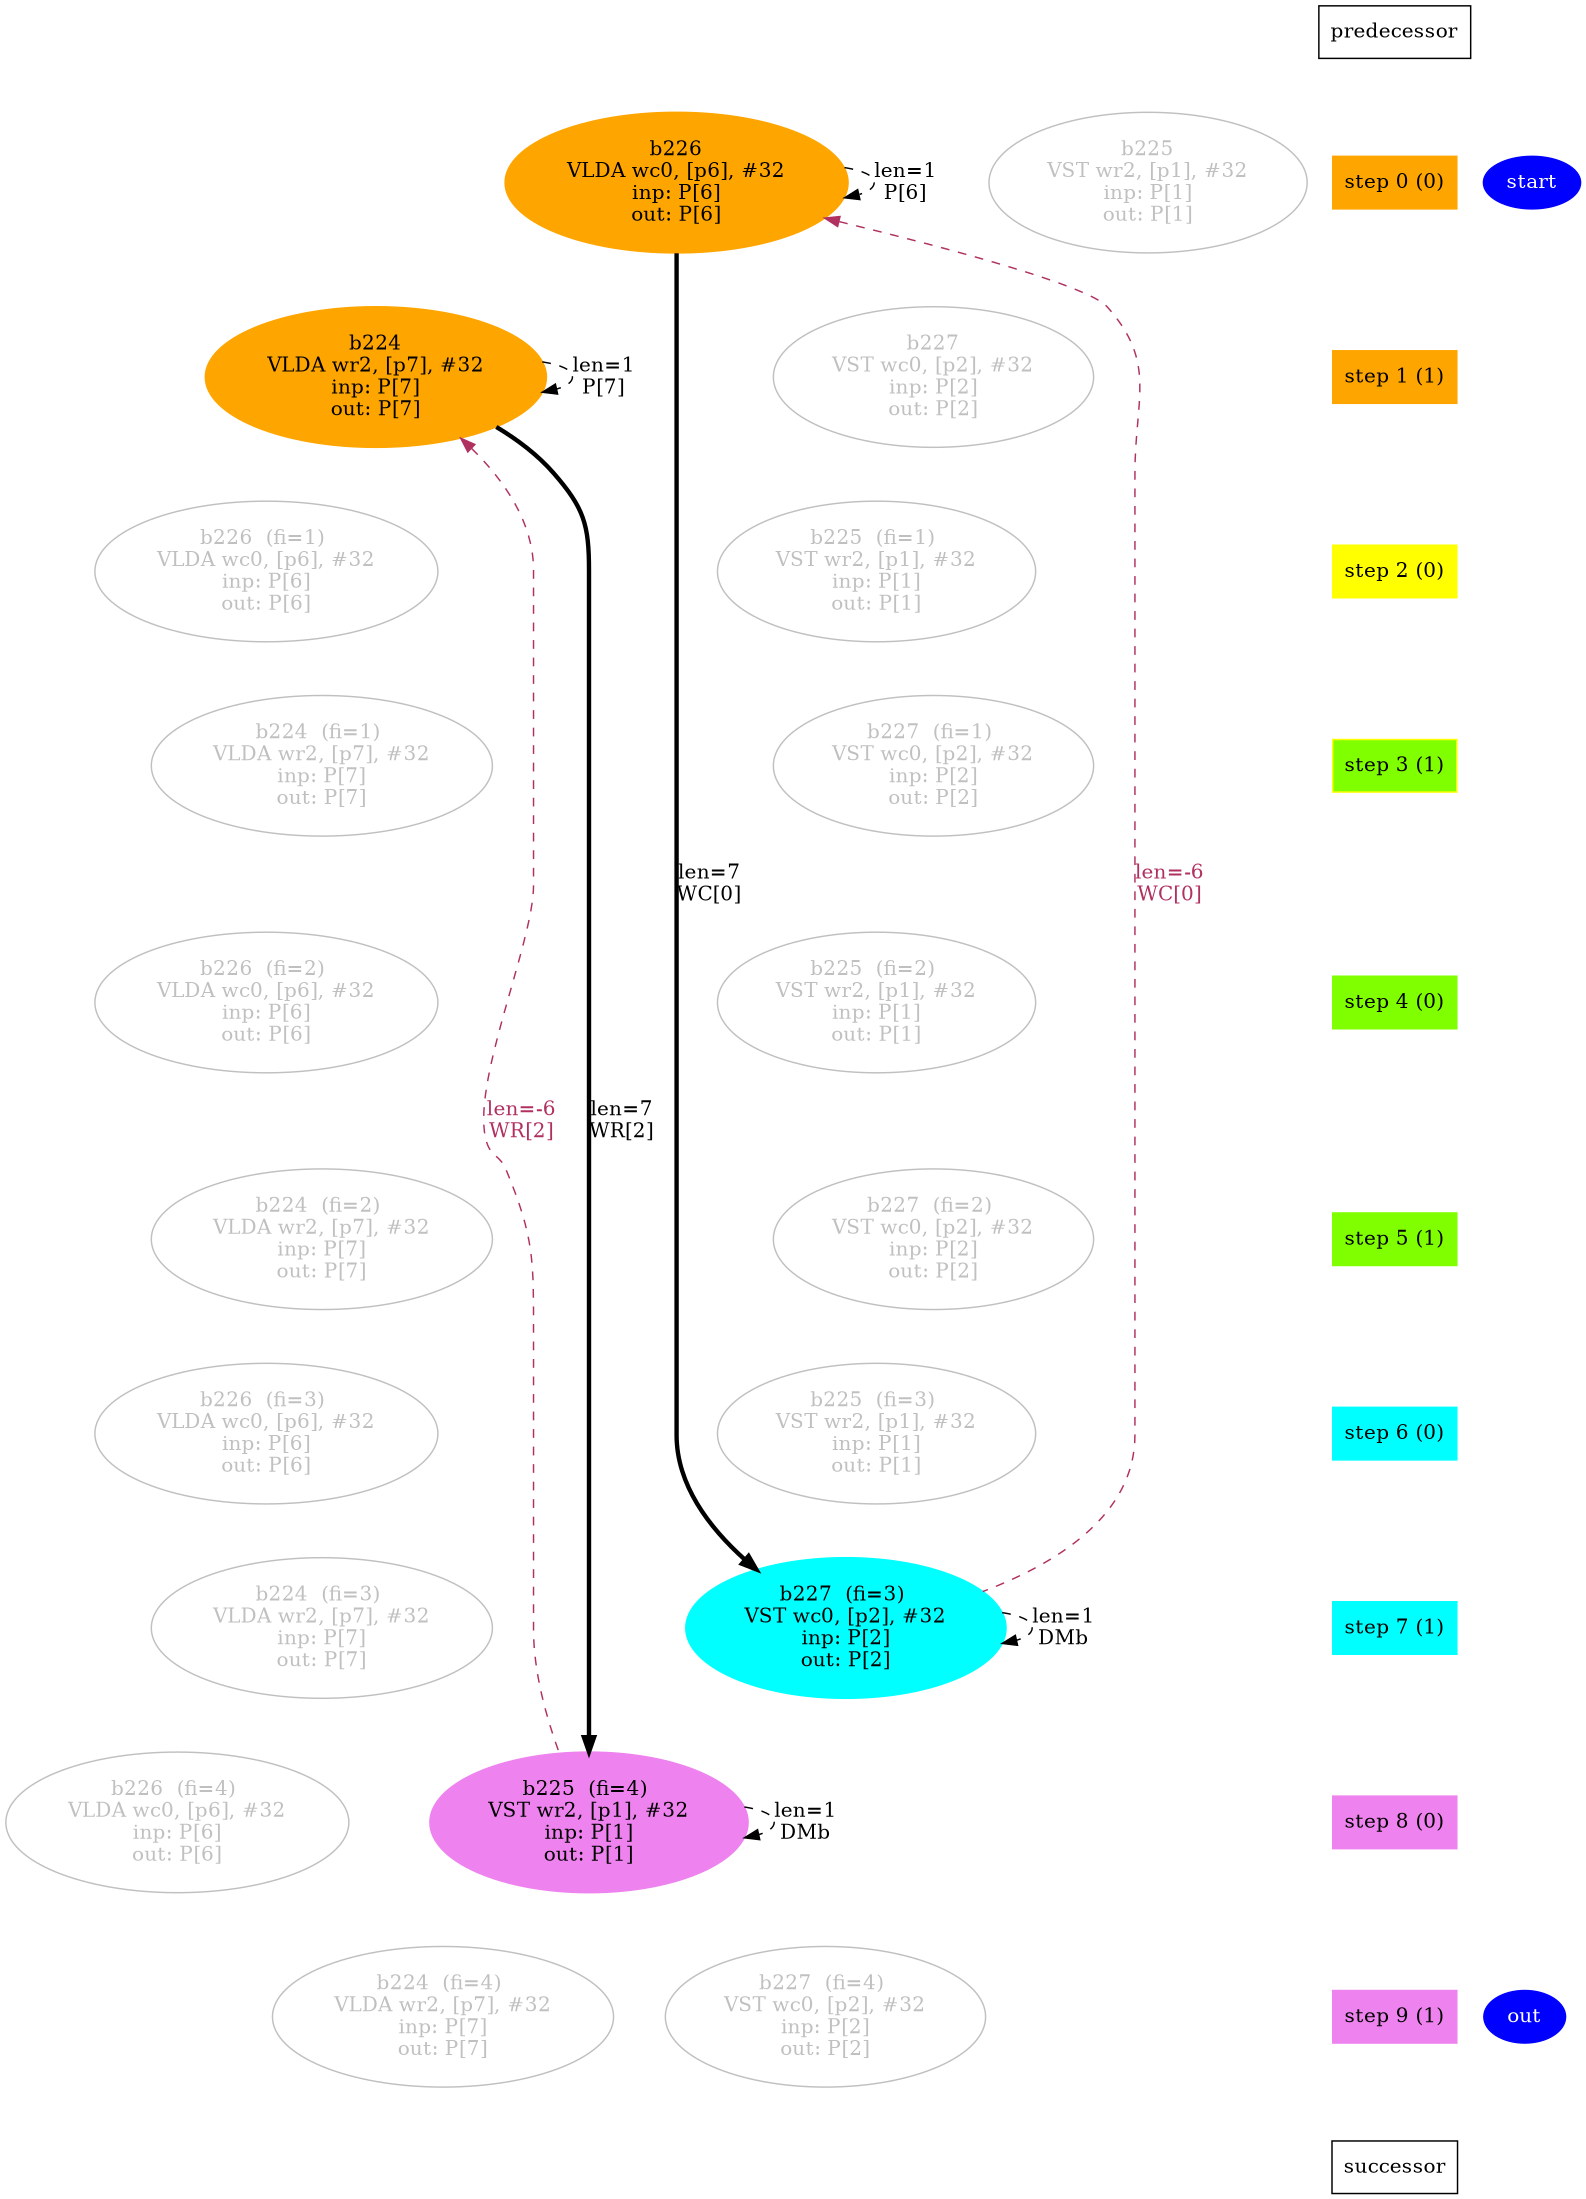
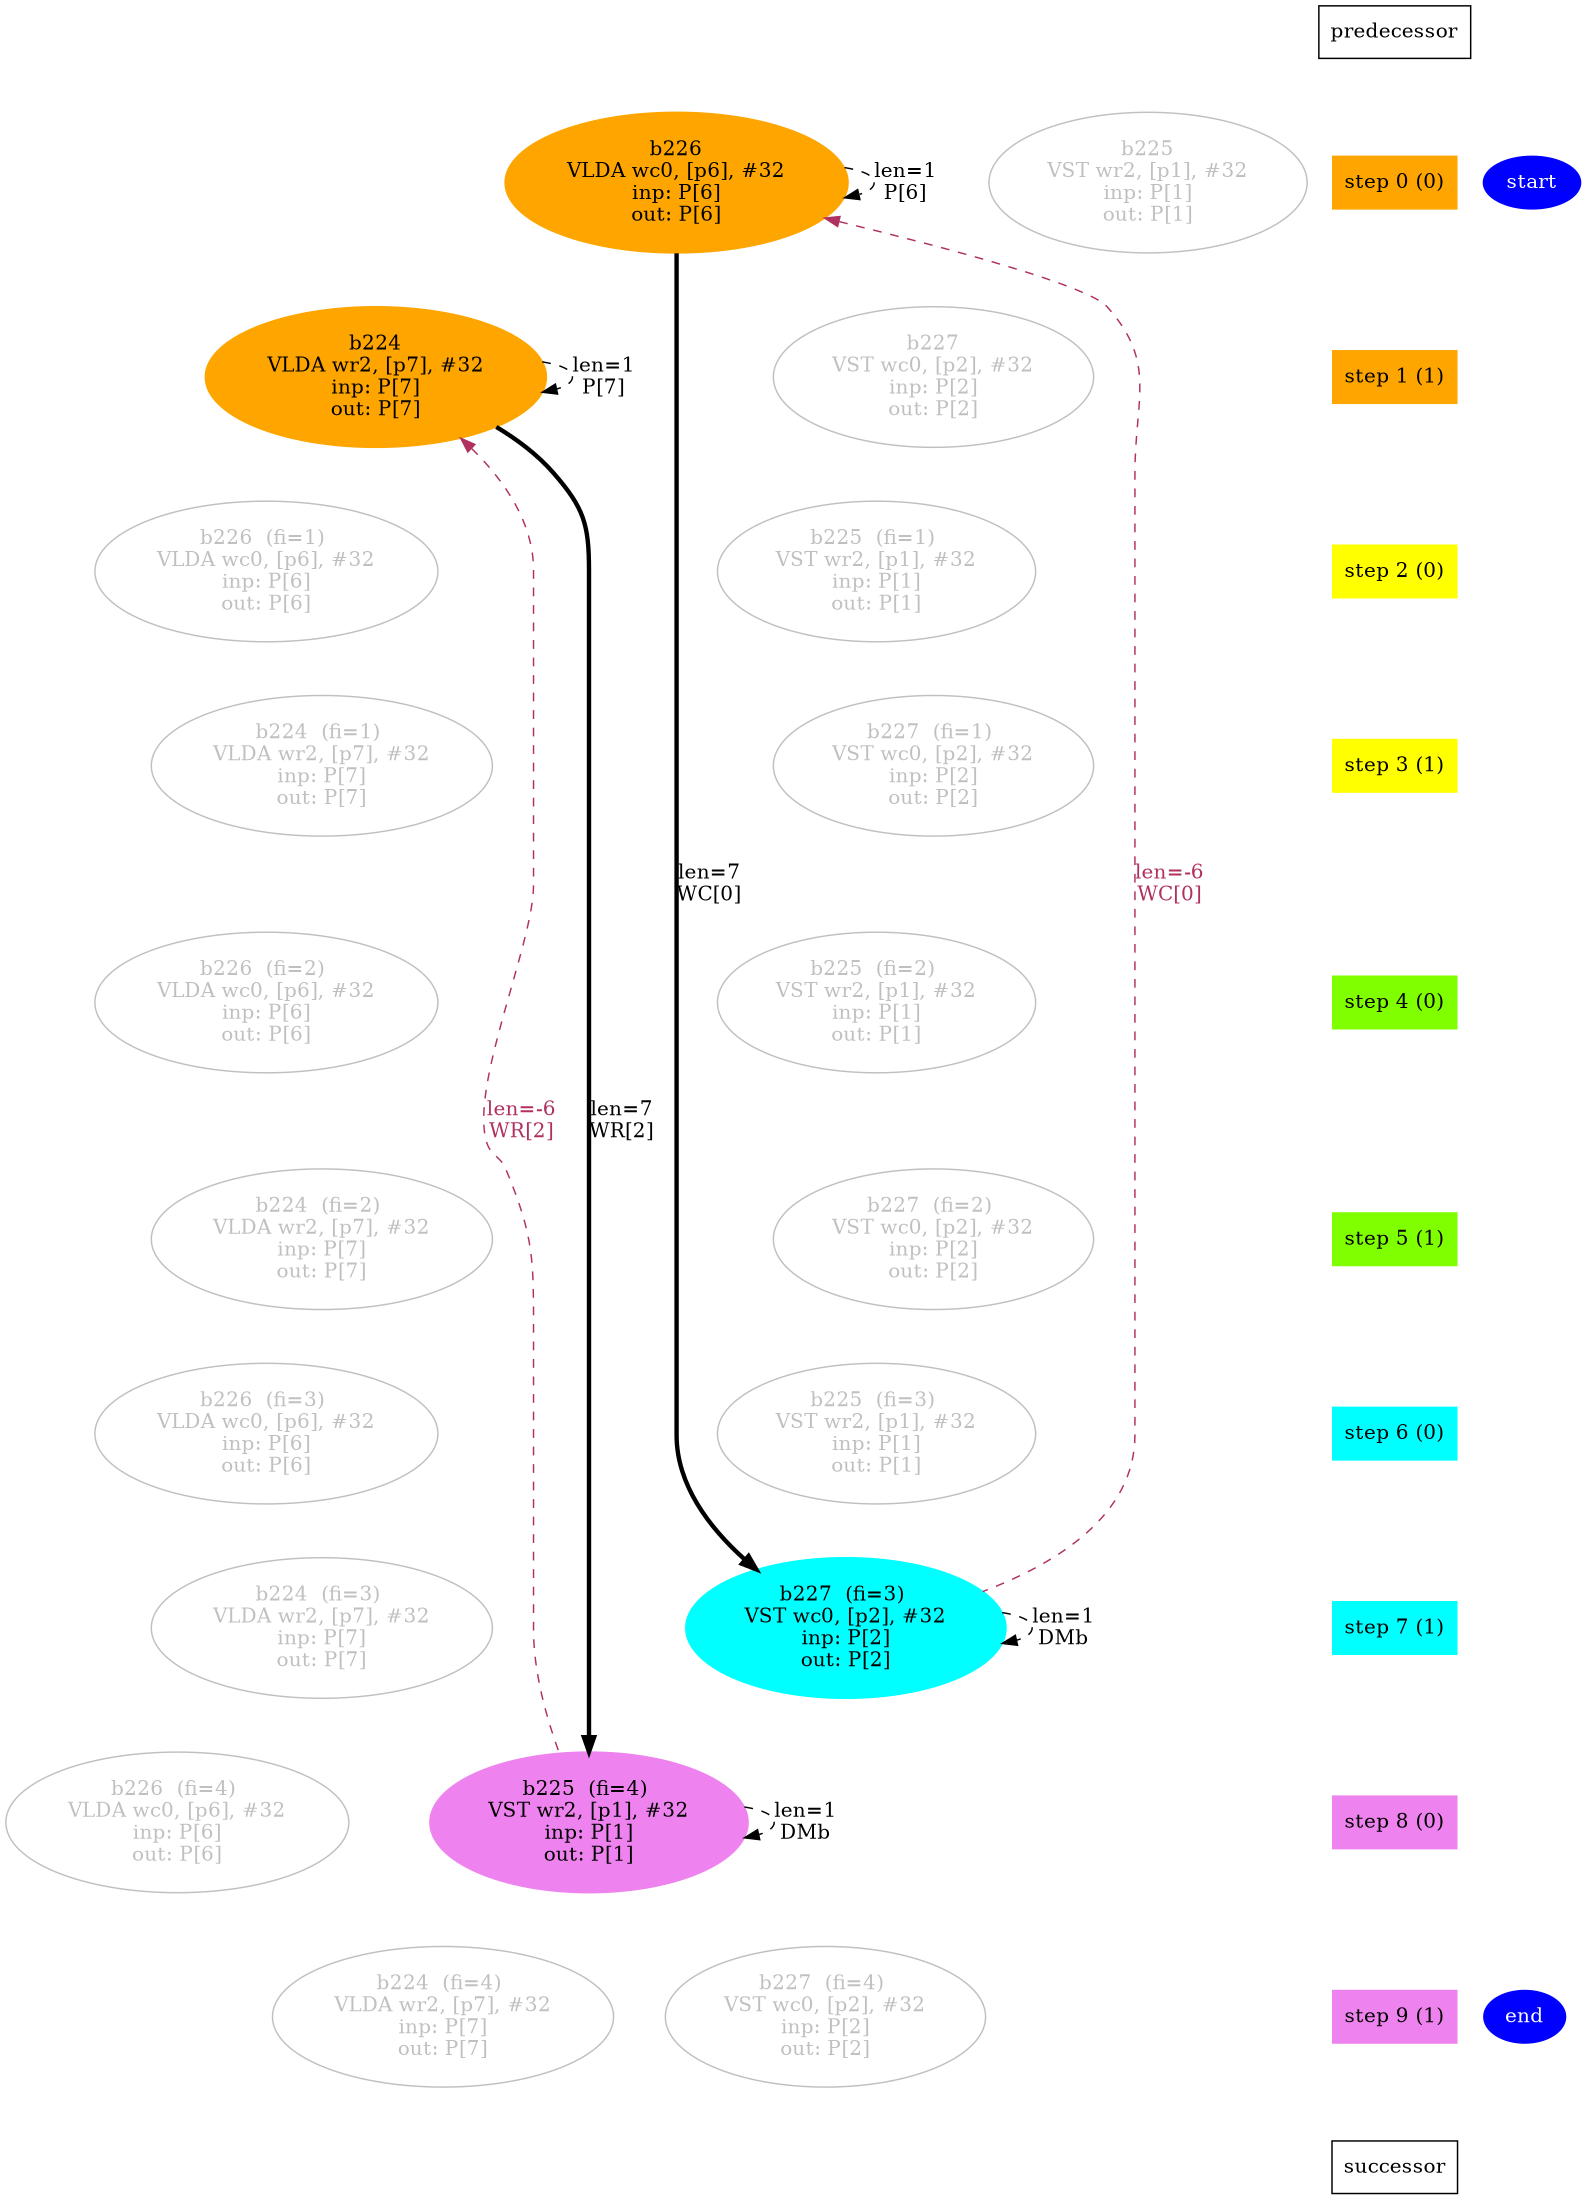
(1395, 766) -> (1395, 766)
(1525, 2017) -> (1525, 2017)
